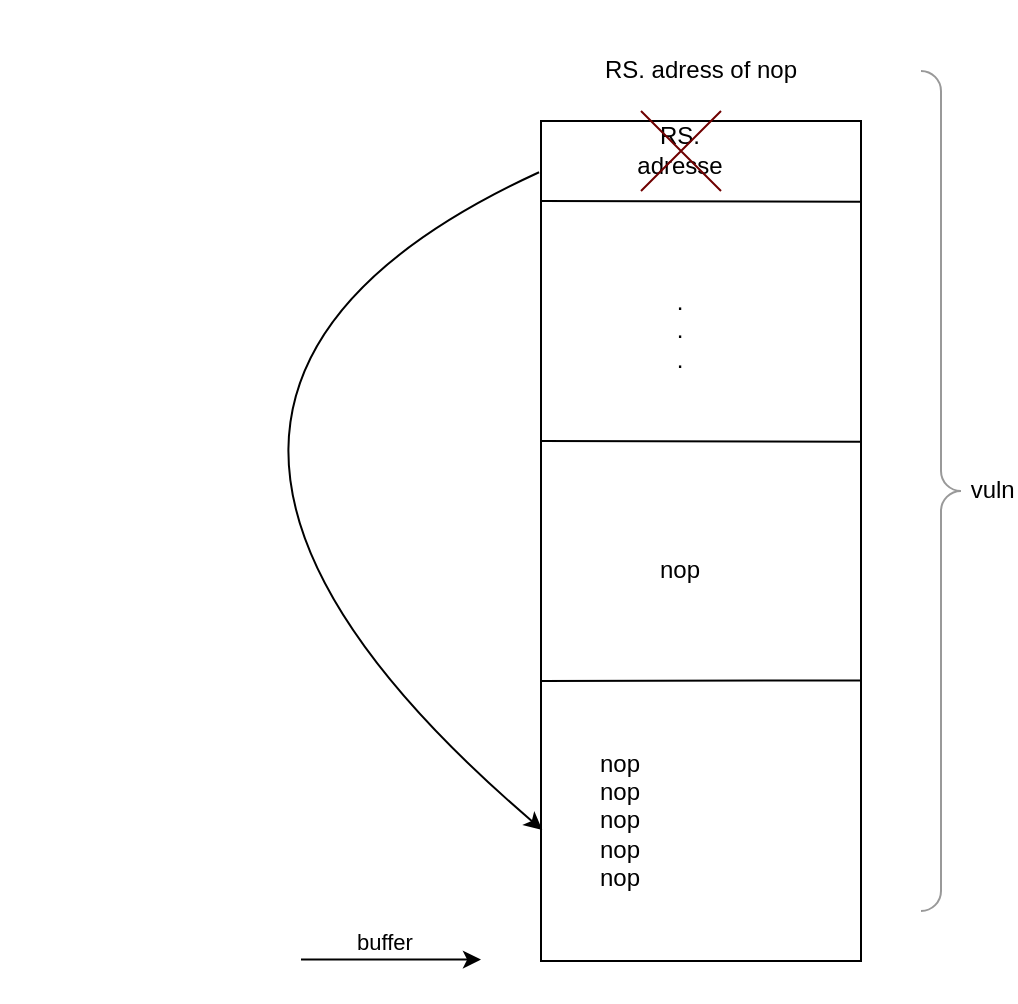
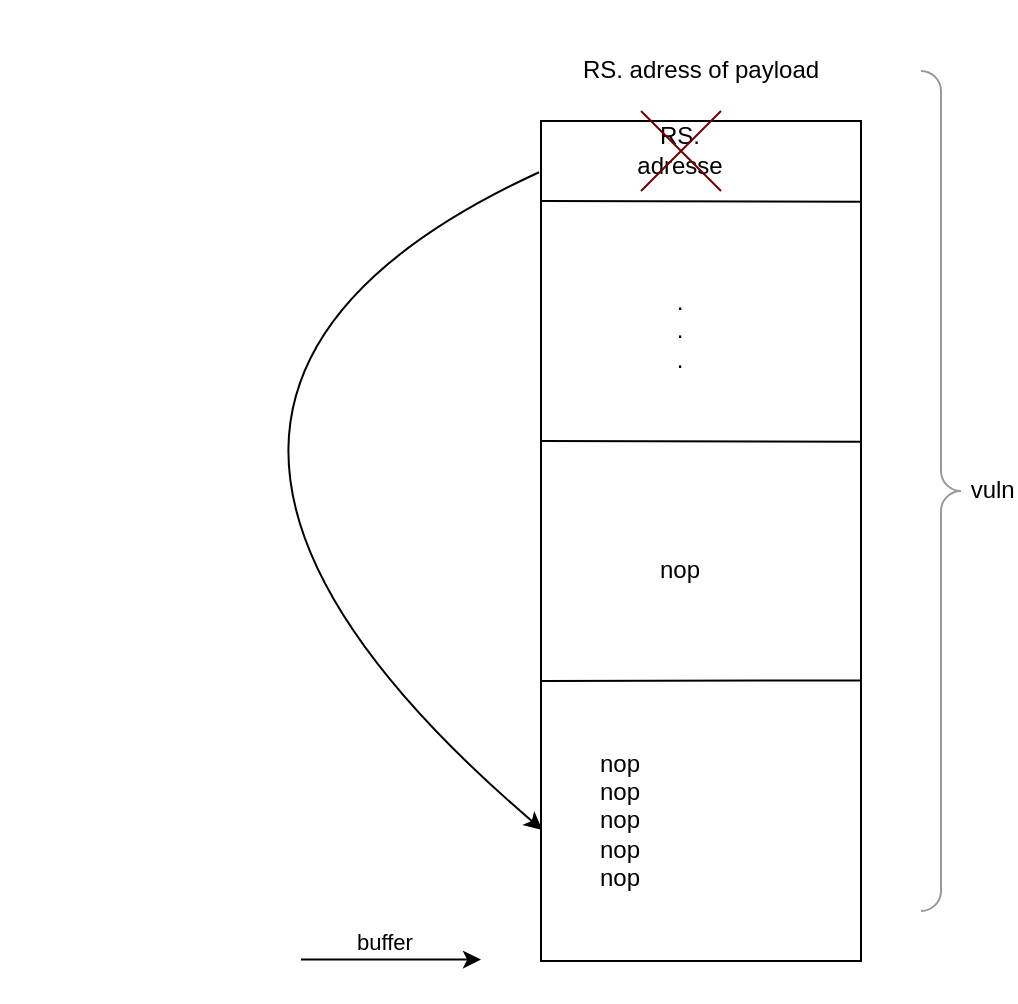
(702, 71) -> (702, 71)
